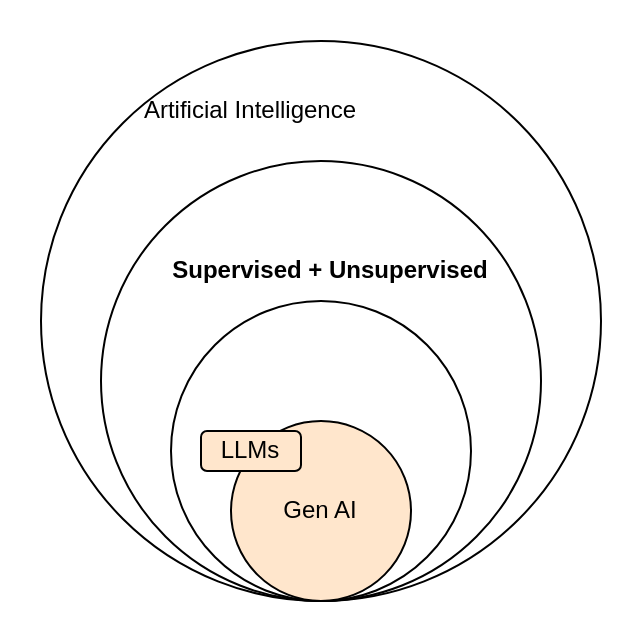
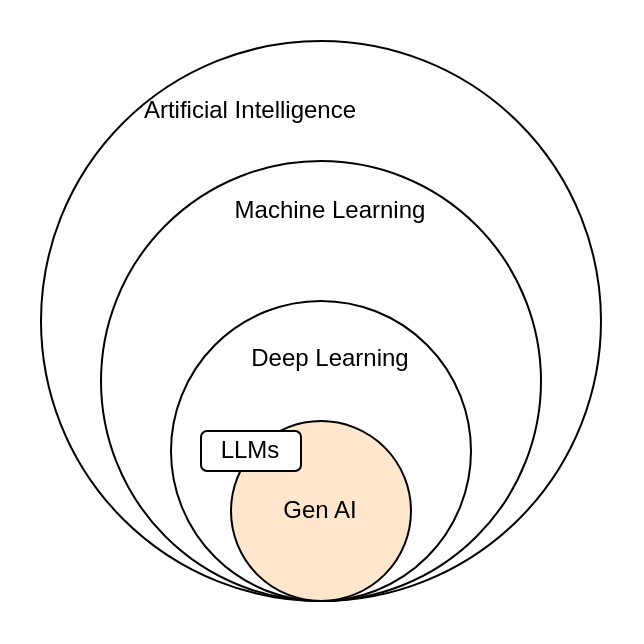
none -> (331, 211)
(331, 271) -> none
none -> (331, 359)
(251, 451) -> (251, 451)
